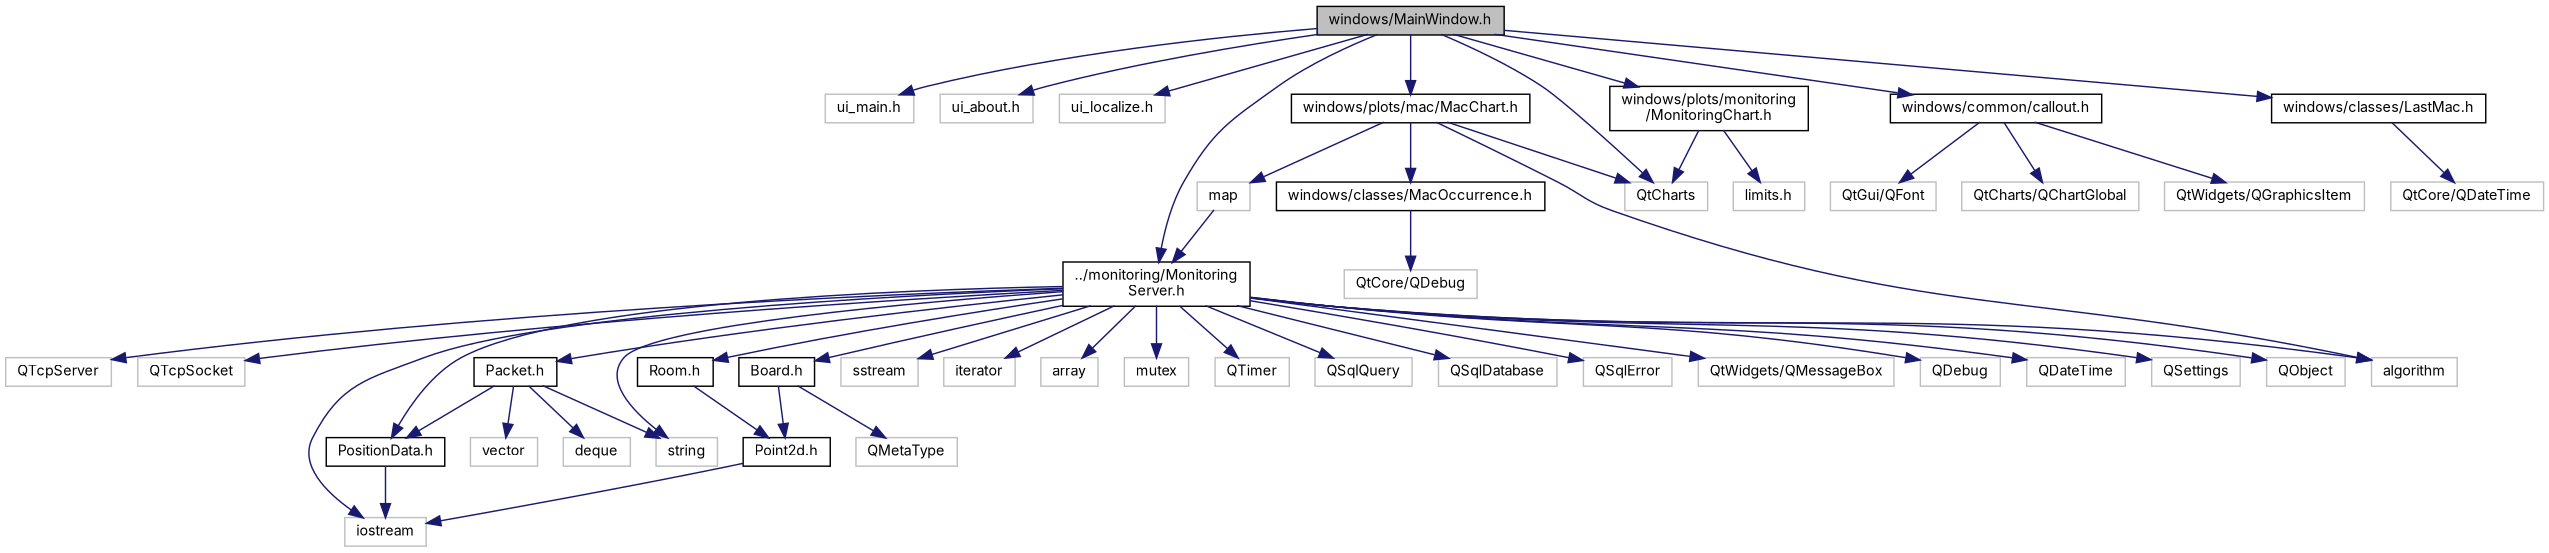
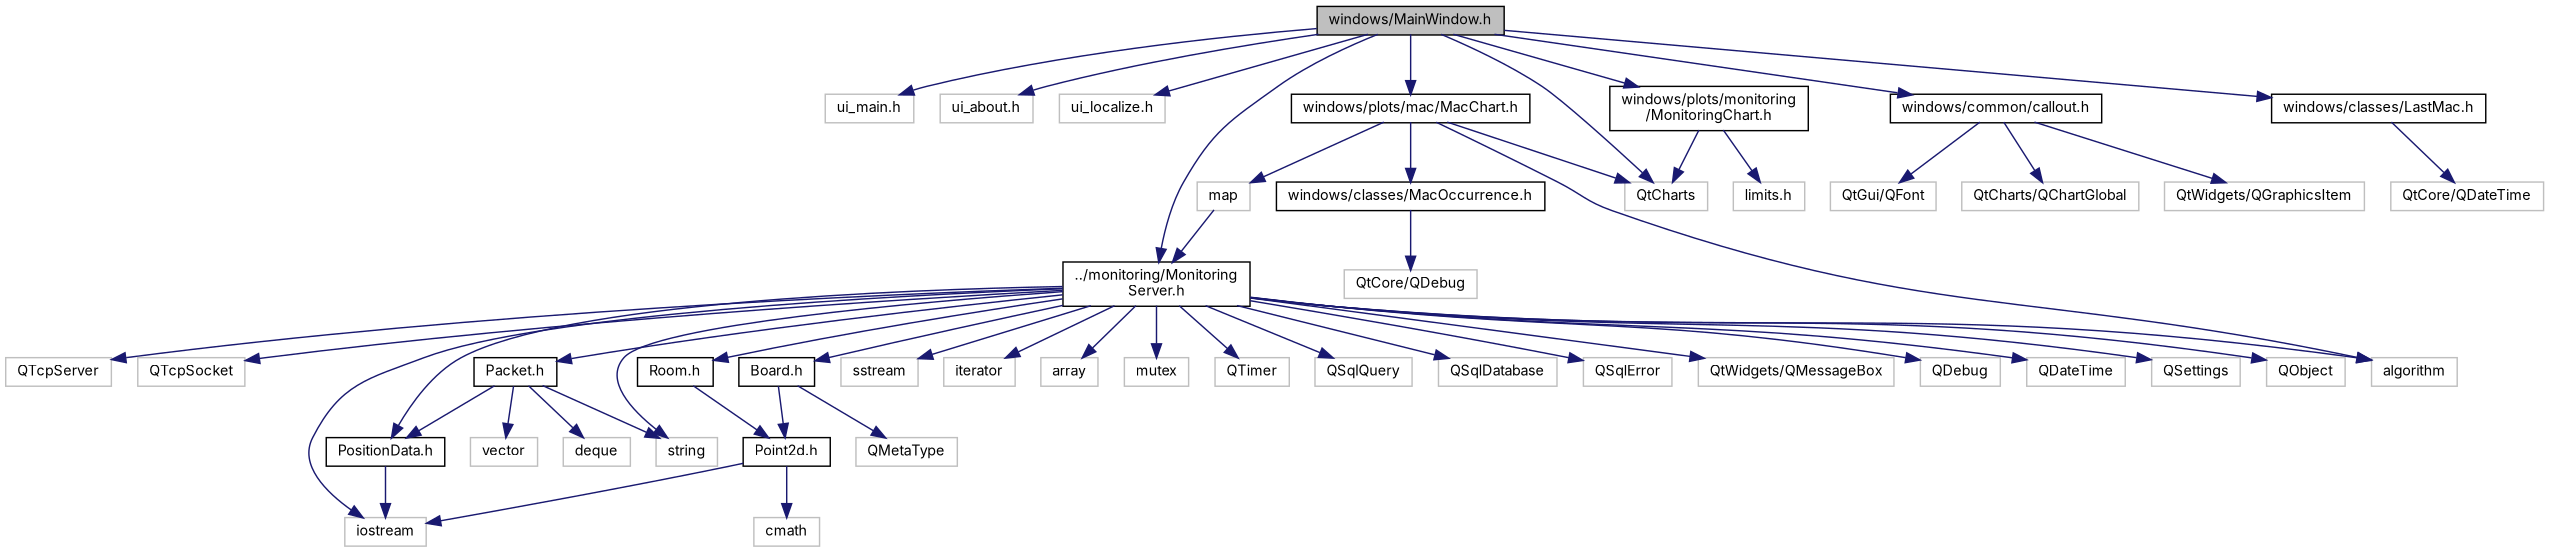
none -> (787, 532)
